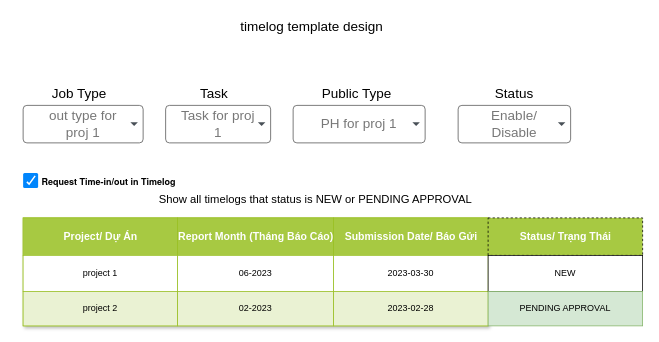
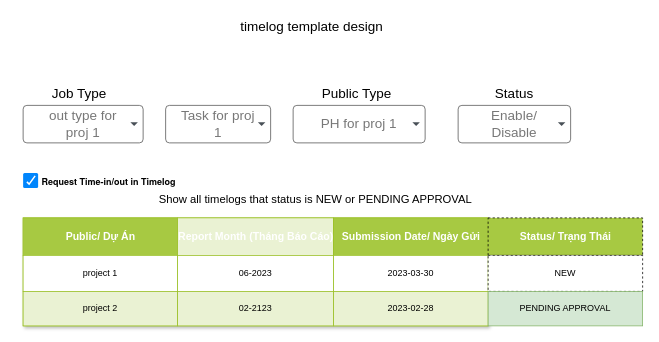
(214, 94) -> none
(101, 237) -> (101, 237)
(255, 237) -> (255, 237)
(411, 237) -> (411, 237)
(565, 273) -> (565, 273)
(255, 309) -> (255, 309)
